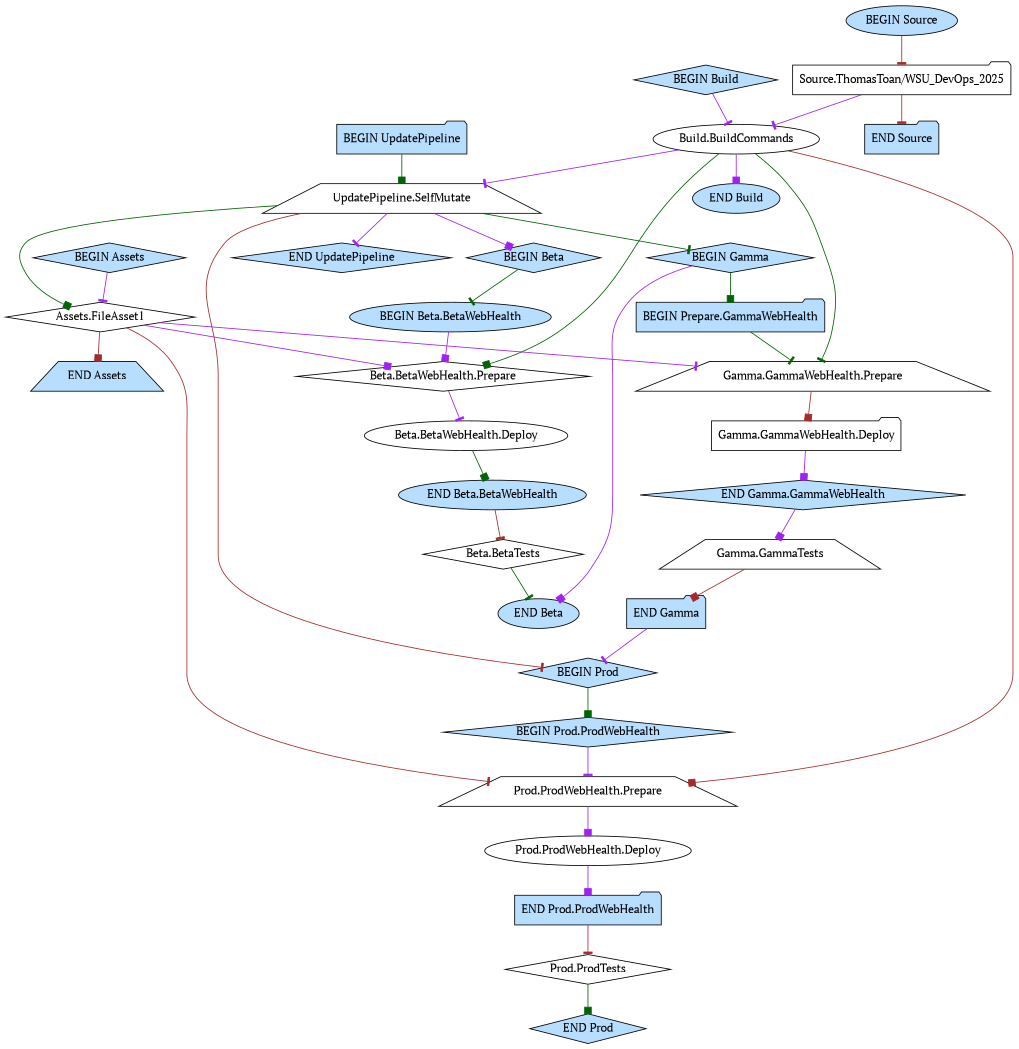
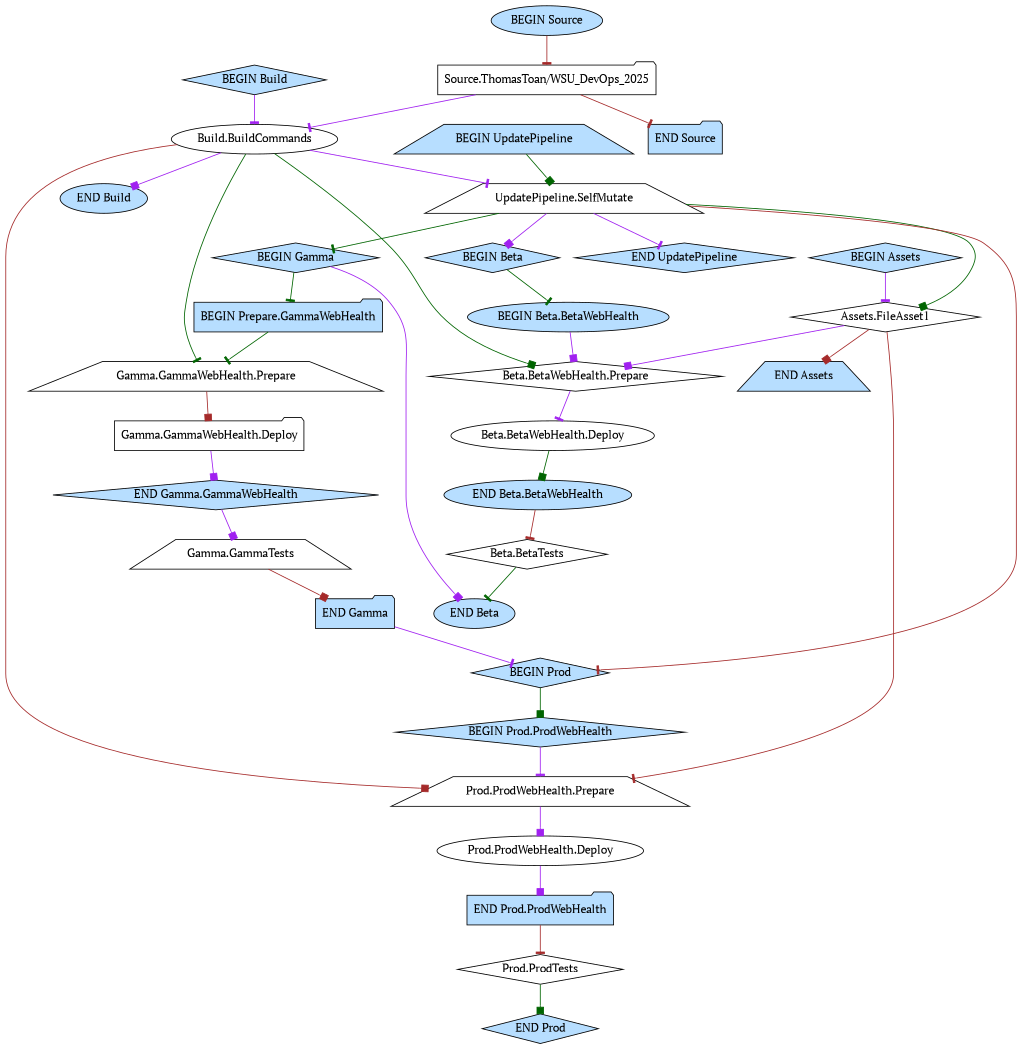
(402, 139) -> (514, 139)
(730, 283) -> (292, 285)
(426, 344) -> none
